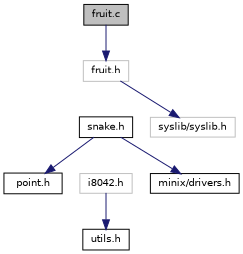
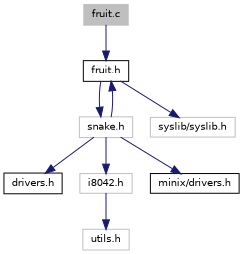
(106, 15) -> (106, 15)
(106, 71) -> (106, 71)
none -> (99, 94)
none -> (113, 104)
(106, 127) -> (106, 127)
none -> (106, 151)
(33, 183) -> (33, 183)
(106, 240) -> (106, 240)
